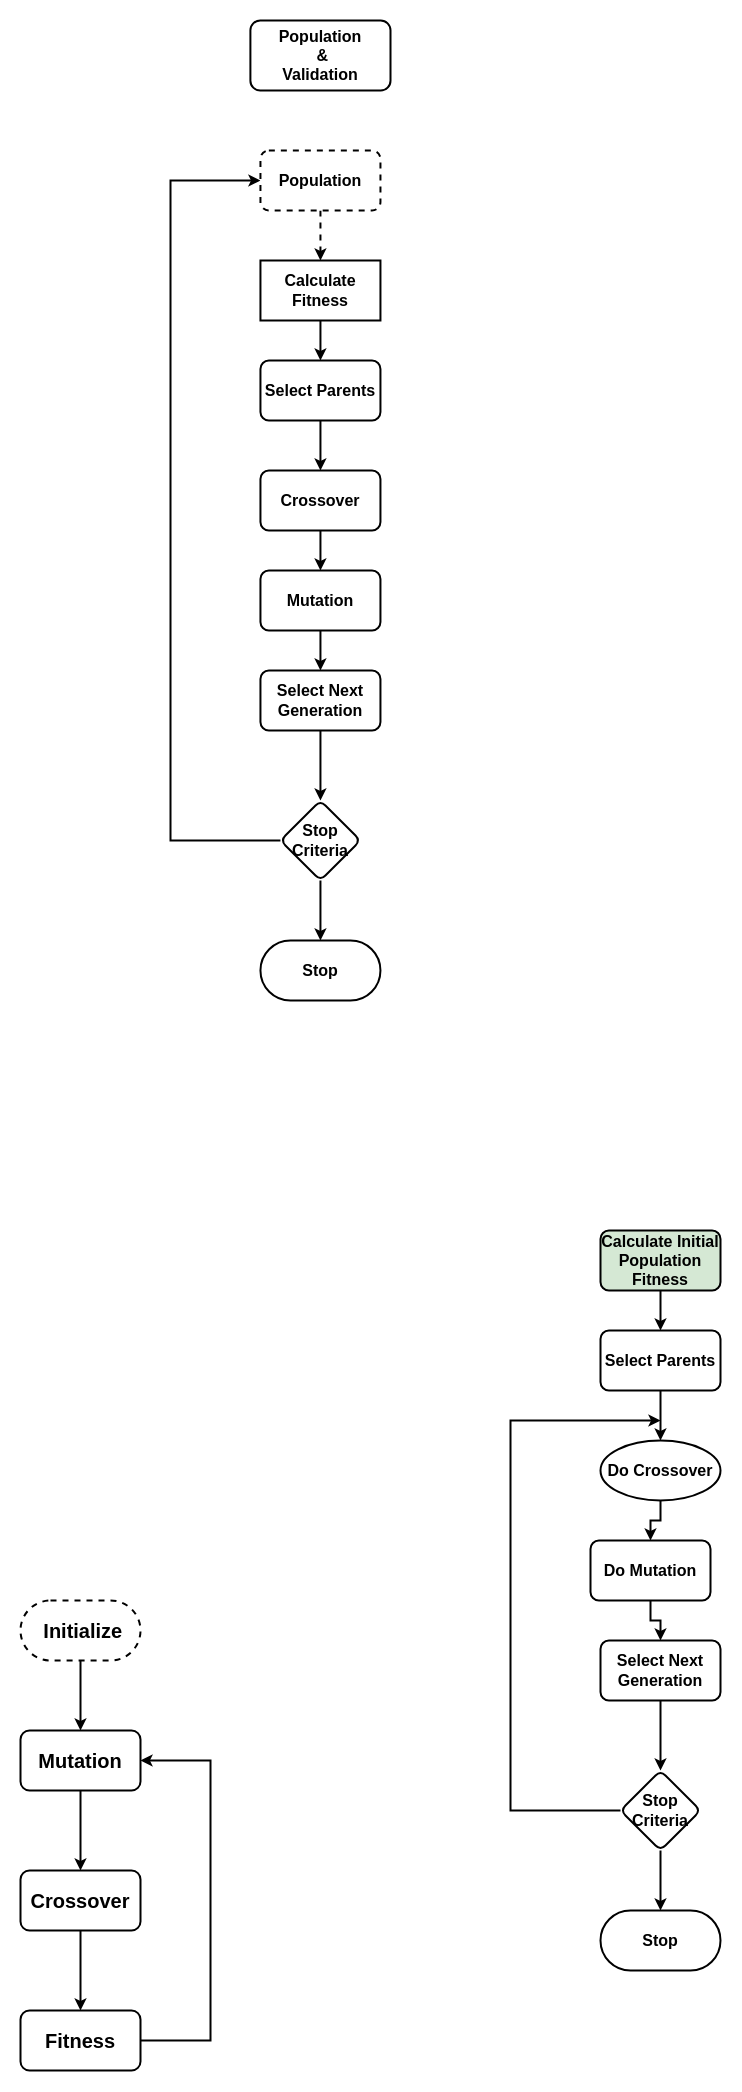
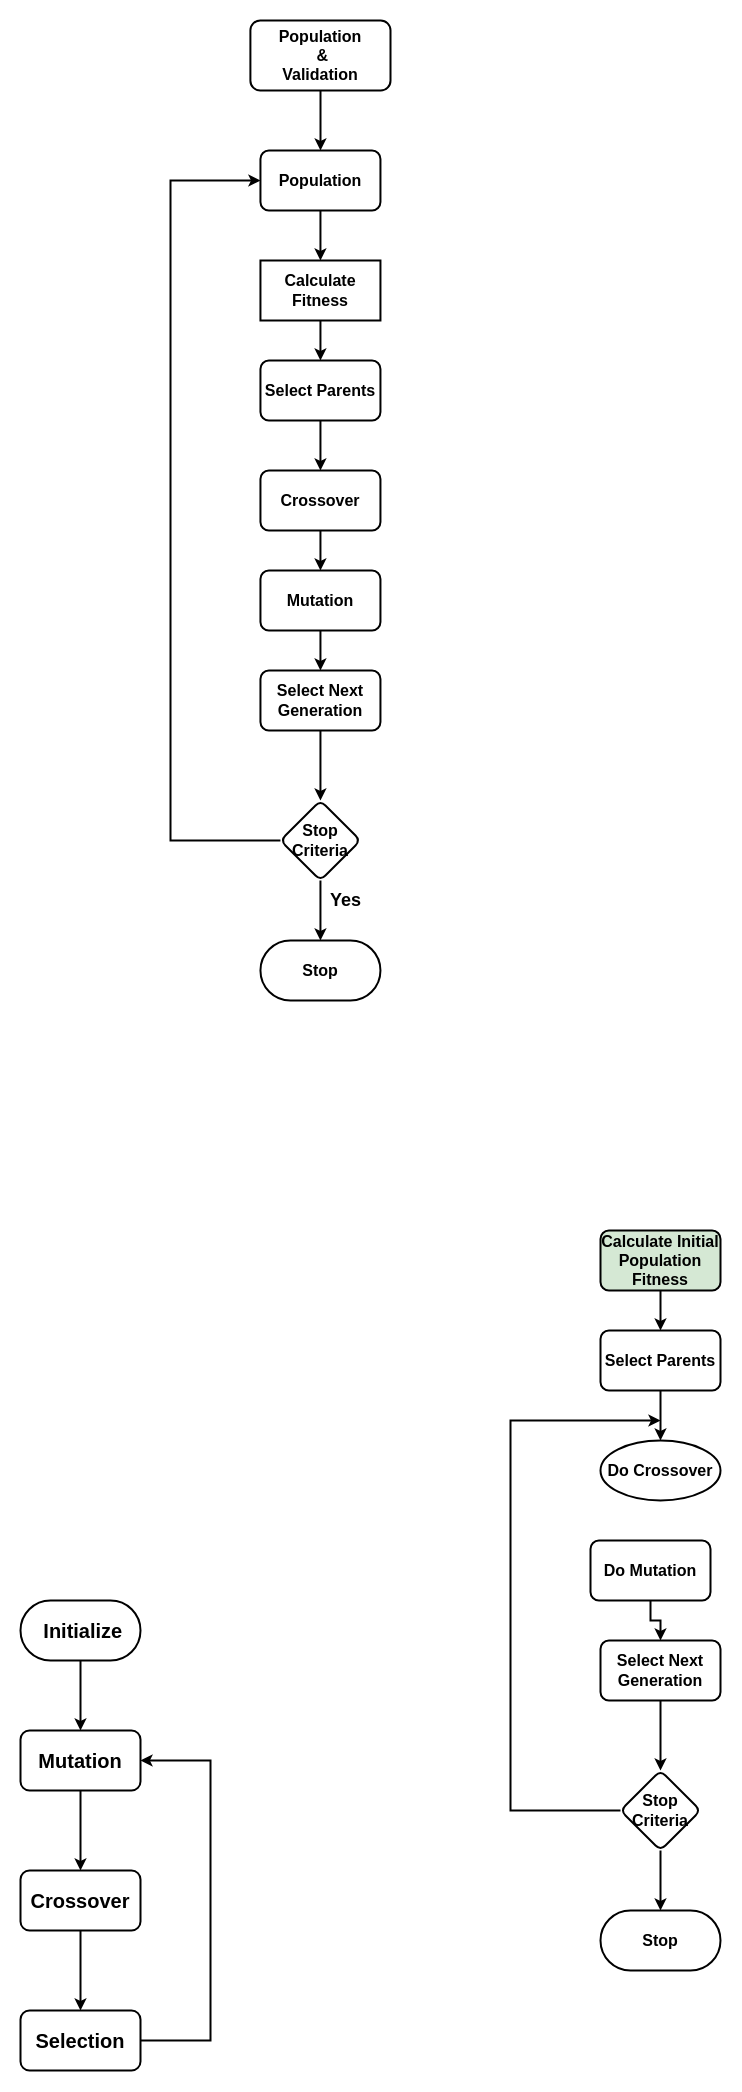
none -> (321, 116)
(320, 181) -> (320, 181)
(320, 229) -> (320, 229)
none -> (346, 901)
(661, 1521) -> none
(81, 1631) -> (81, 1631)
(81, 2041) -> (81, 2041)
